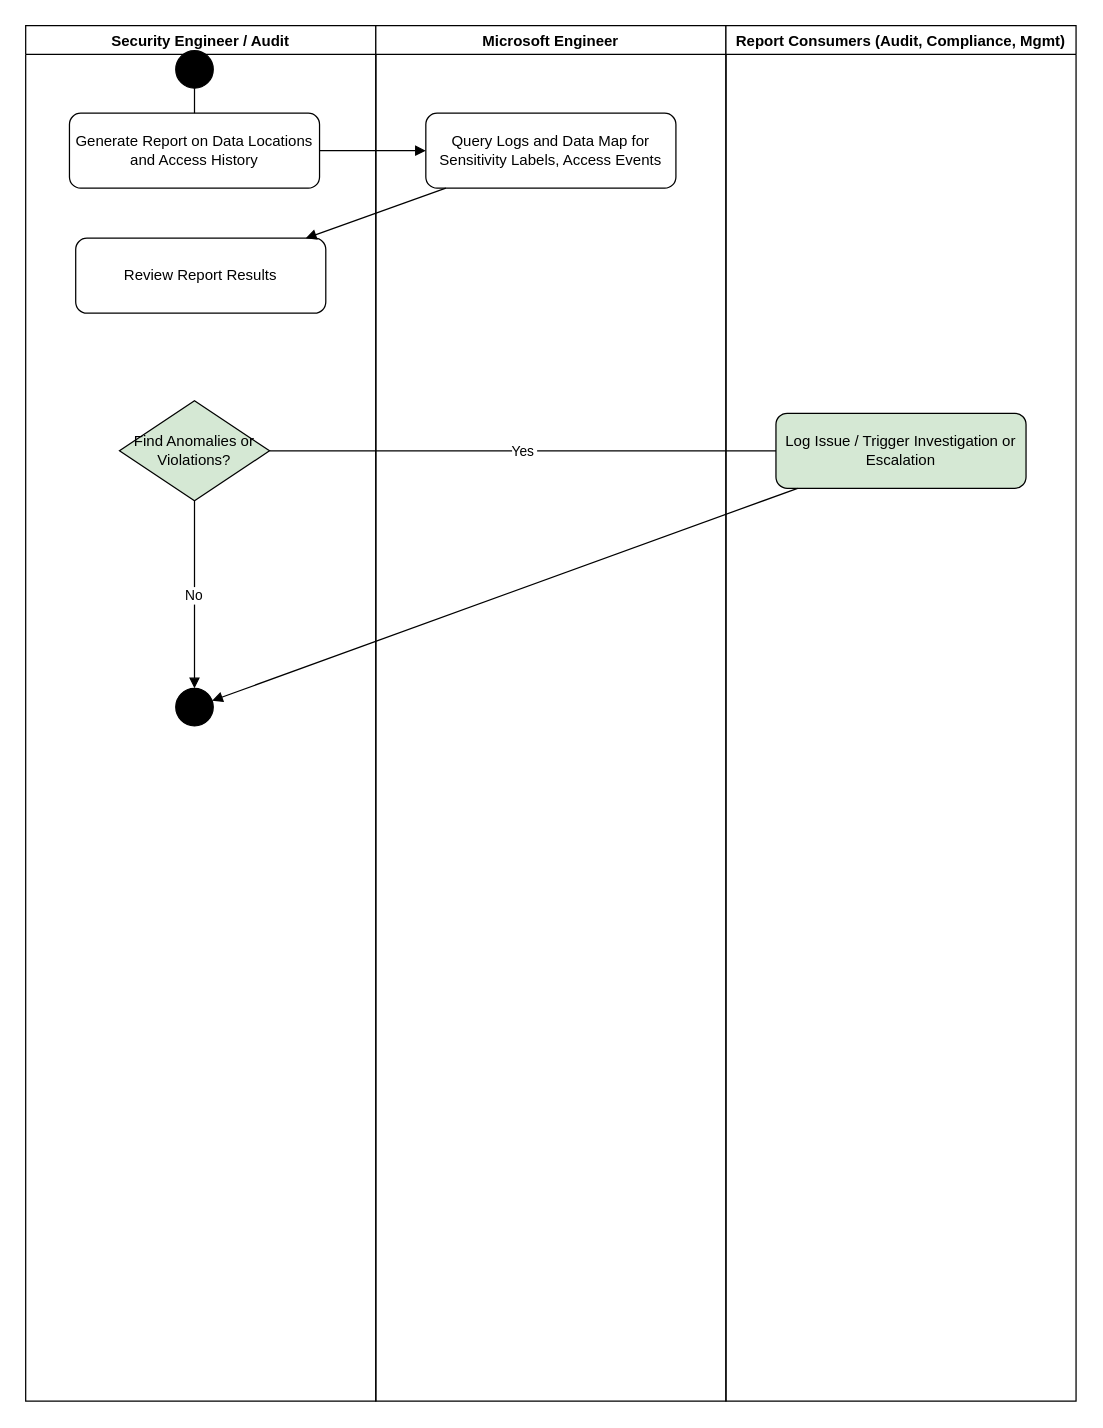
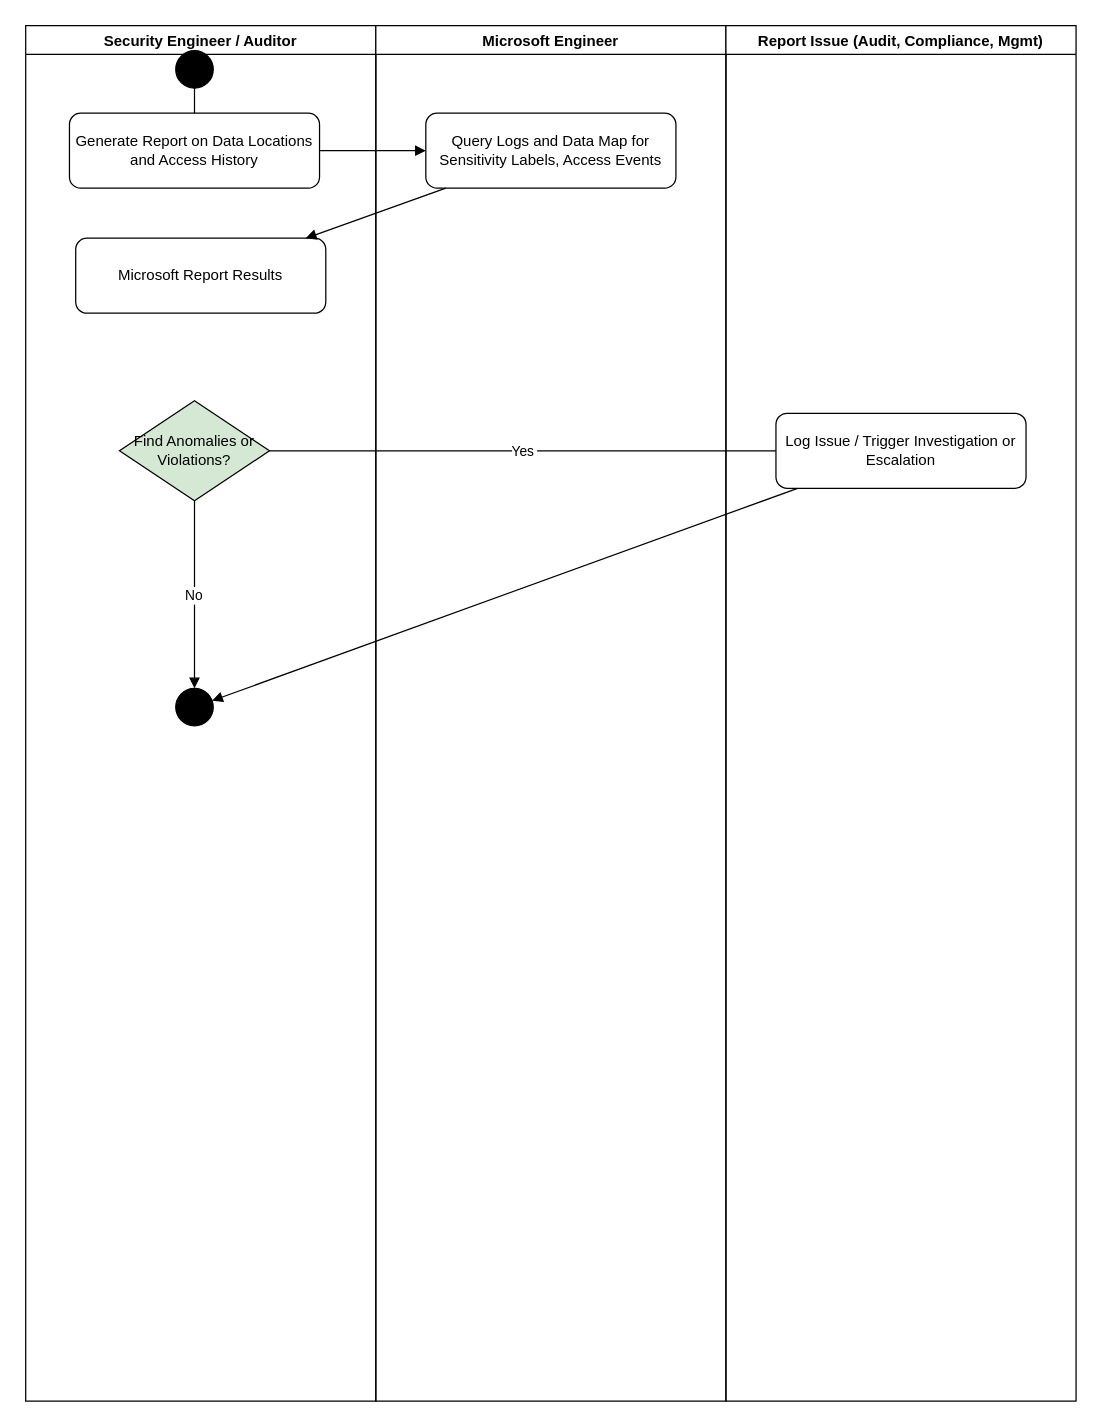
(200, 41) -> (200, 41)
(900, 41) -> (900, 41)
(201, 276) -> (201, 276)
(901, 451) -> (901, 451)
